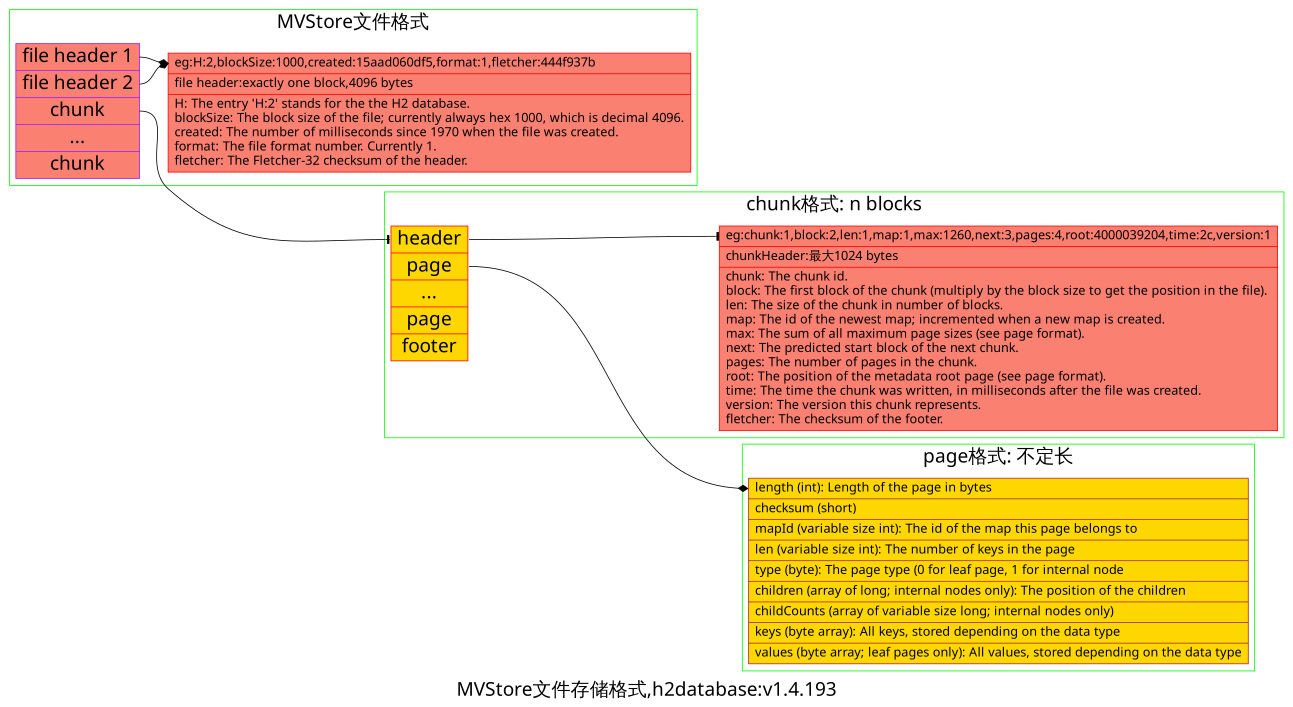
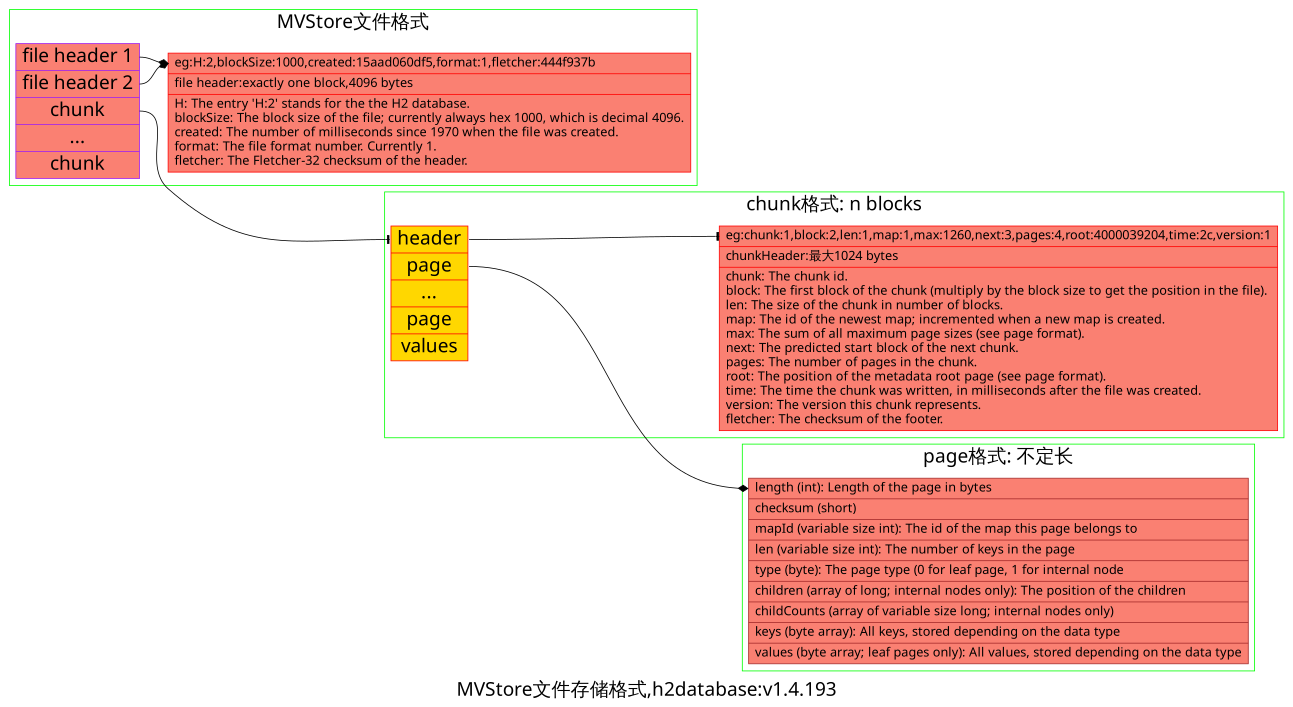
(429, 347) -> (429, 347)
(998, 571) -> (998, 571)
